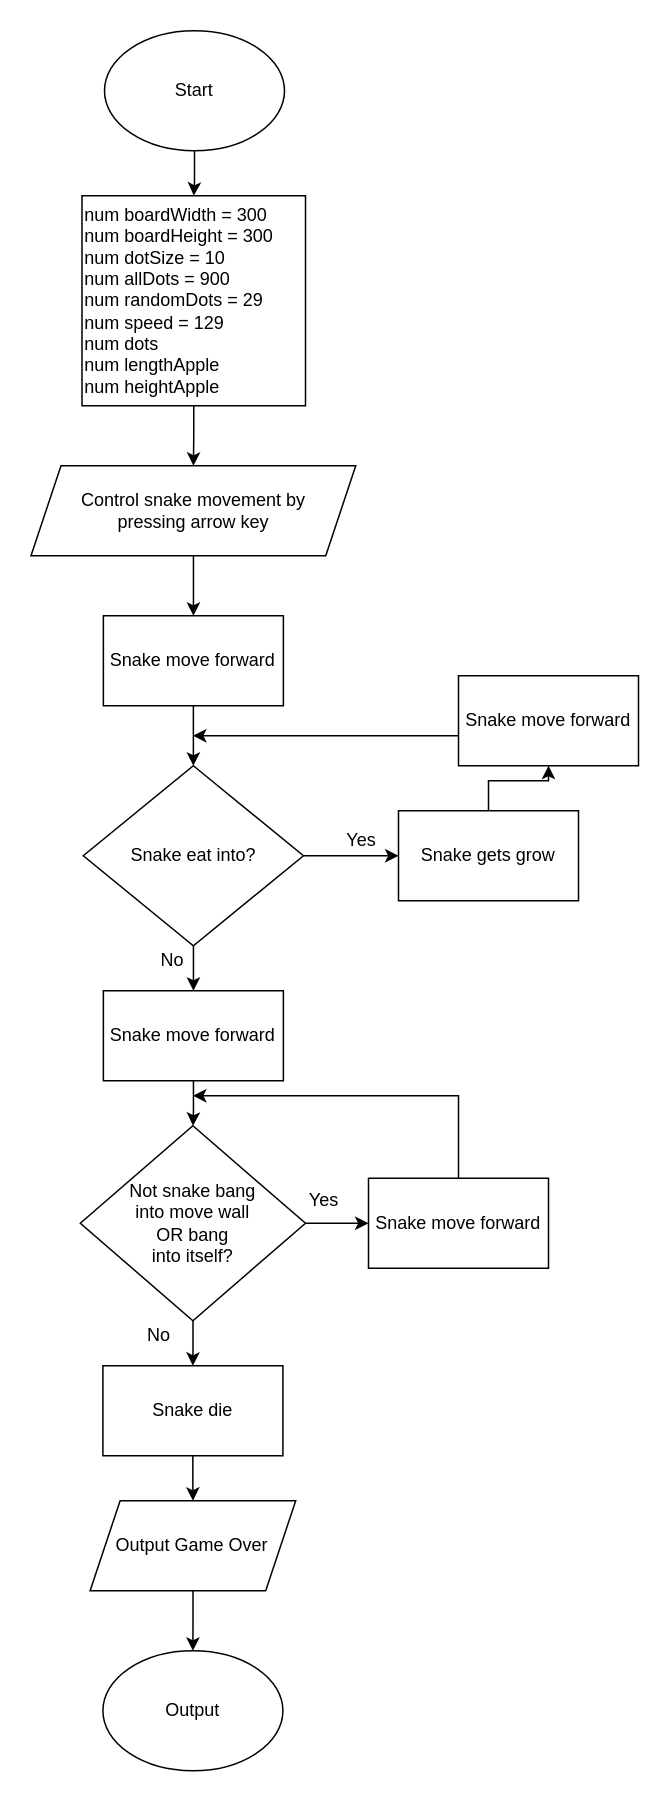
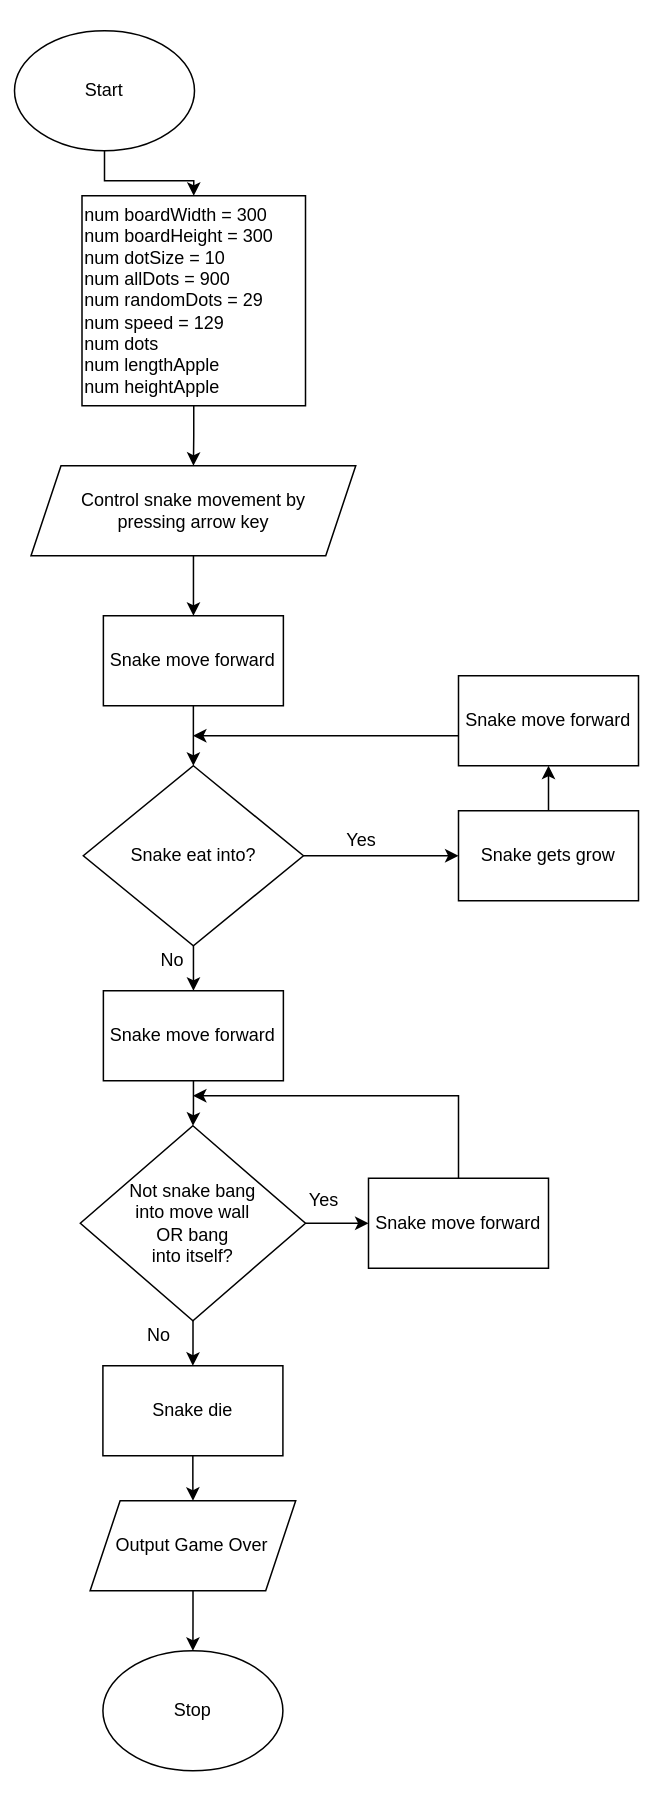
(194, 91) -> (104, 91)
(488, 856) -> (548, 856)
(193, 1711) -> (193, 1711)
